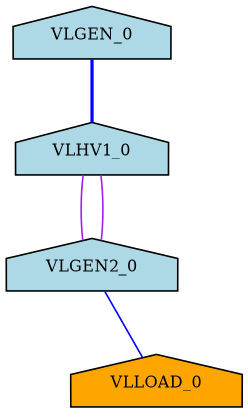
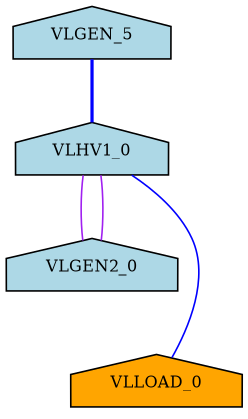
(92, 35) -> (92, 35)
(124, 324) -> (197, 256)
